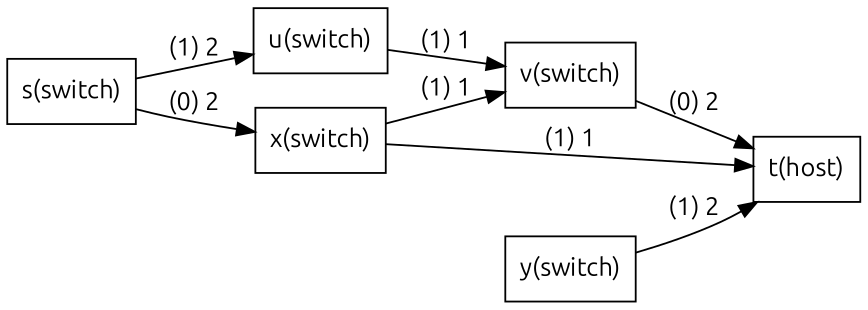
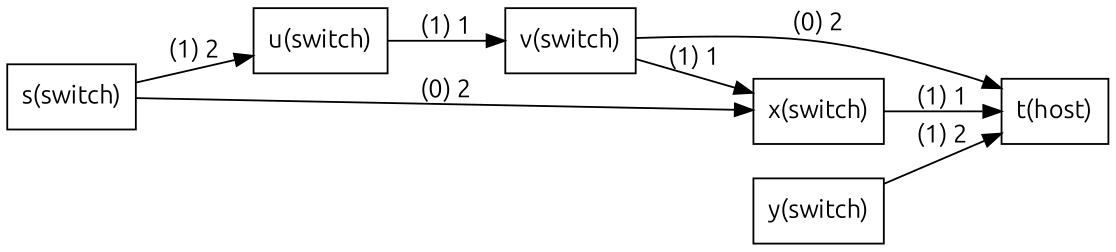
(436, 110) -> (686, 73)
